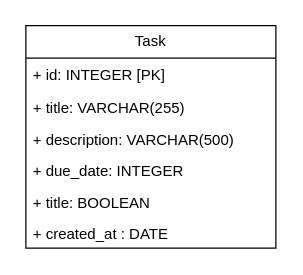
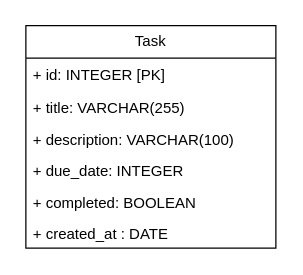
(137, 141) -> (137, 141)
(91, 203) -> (109, 203)
